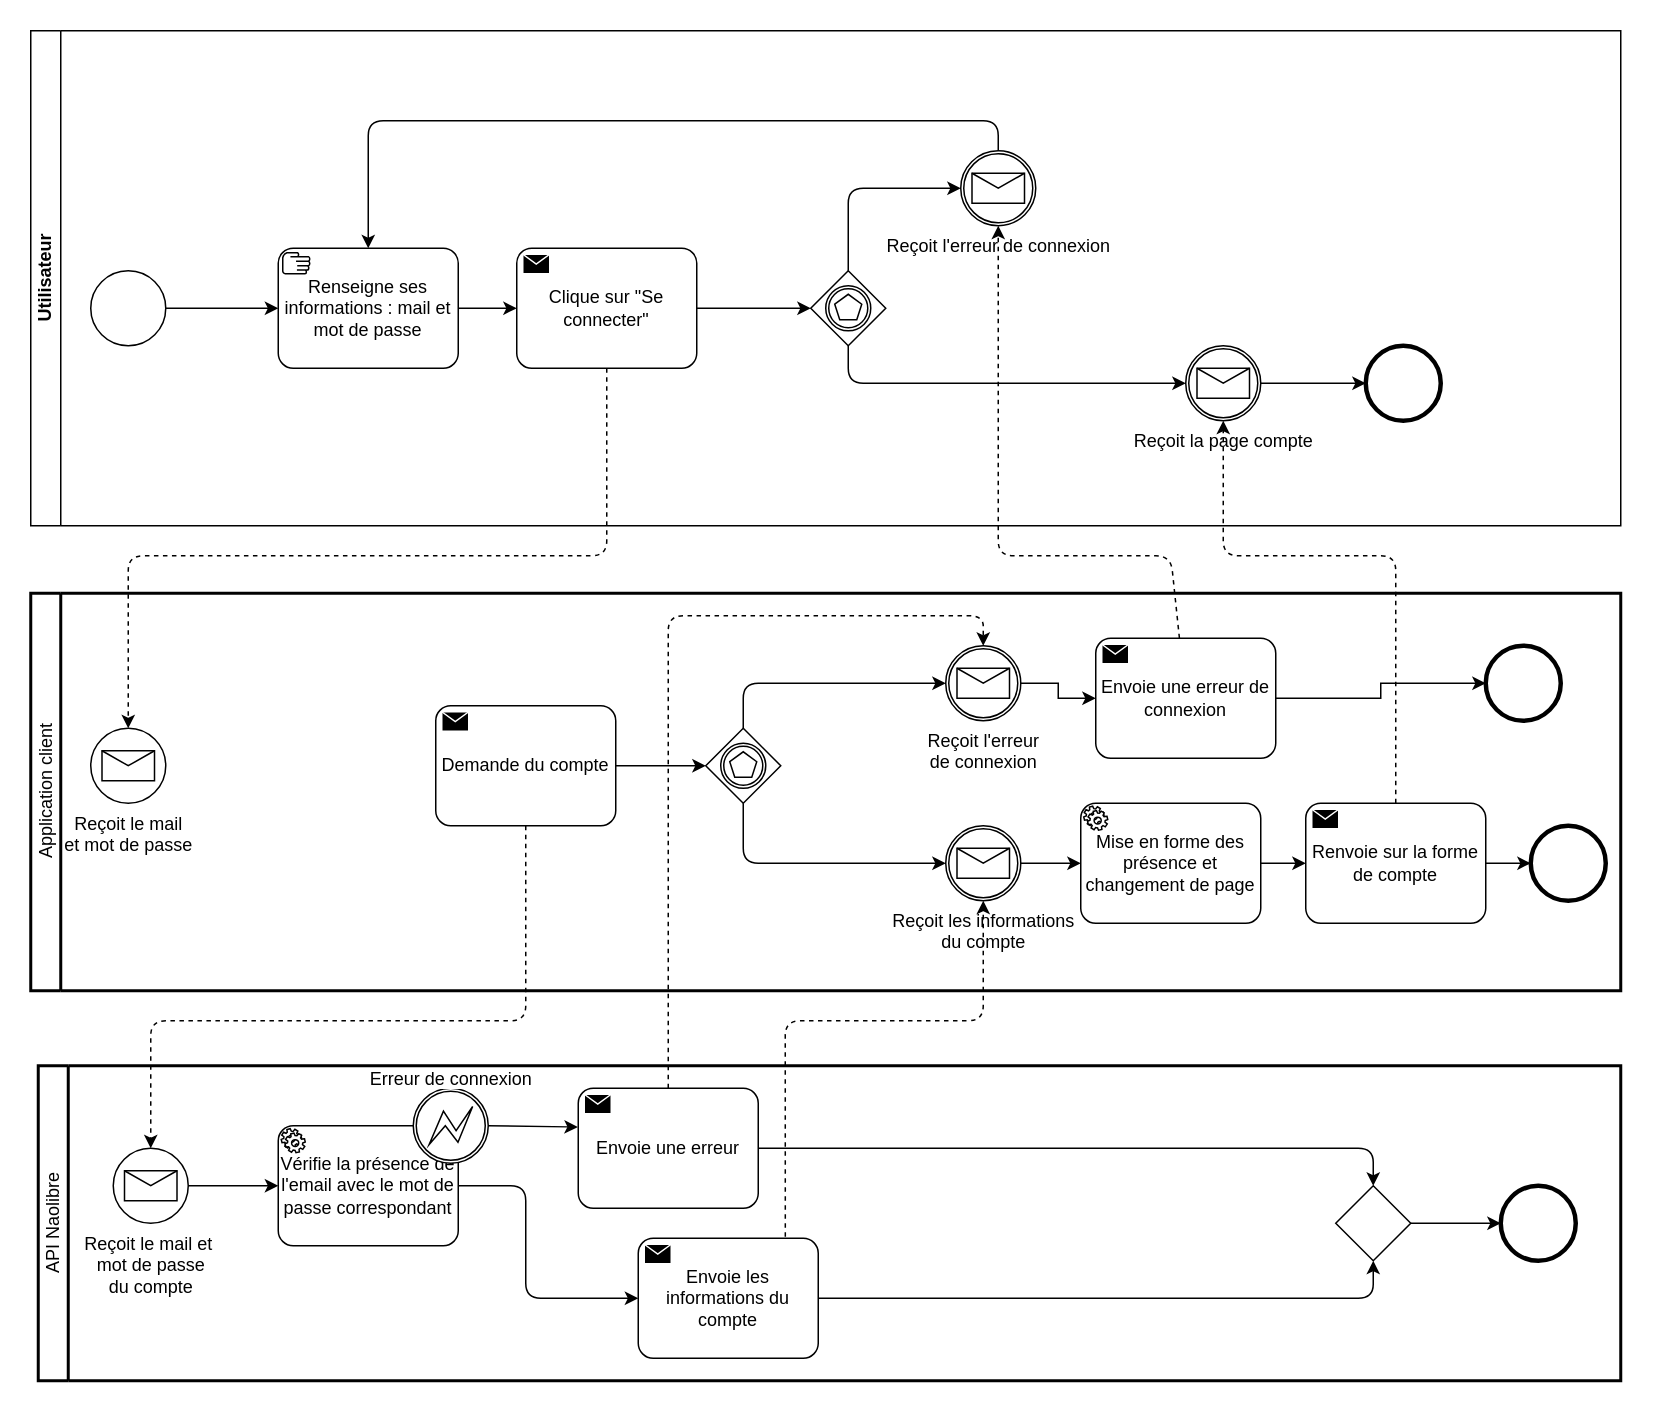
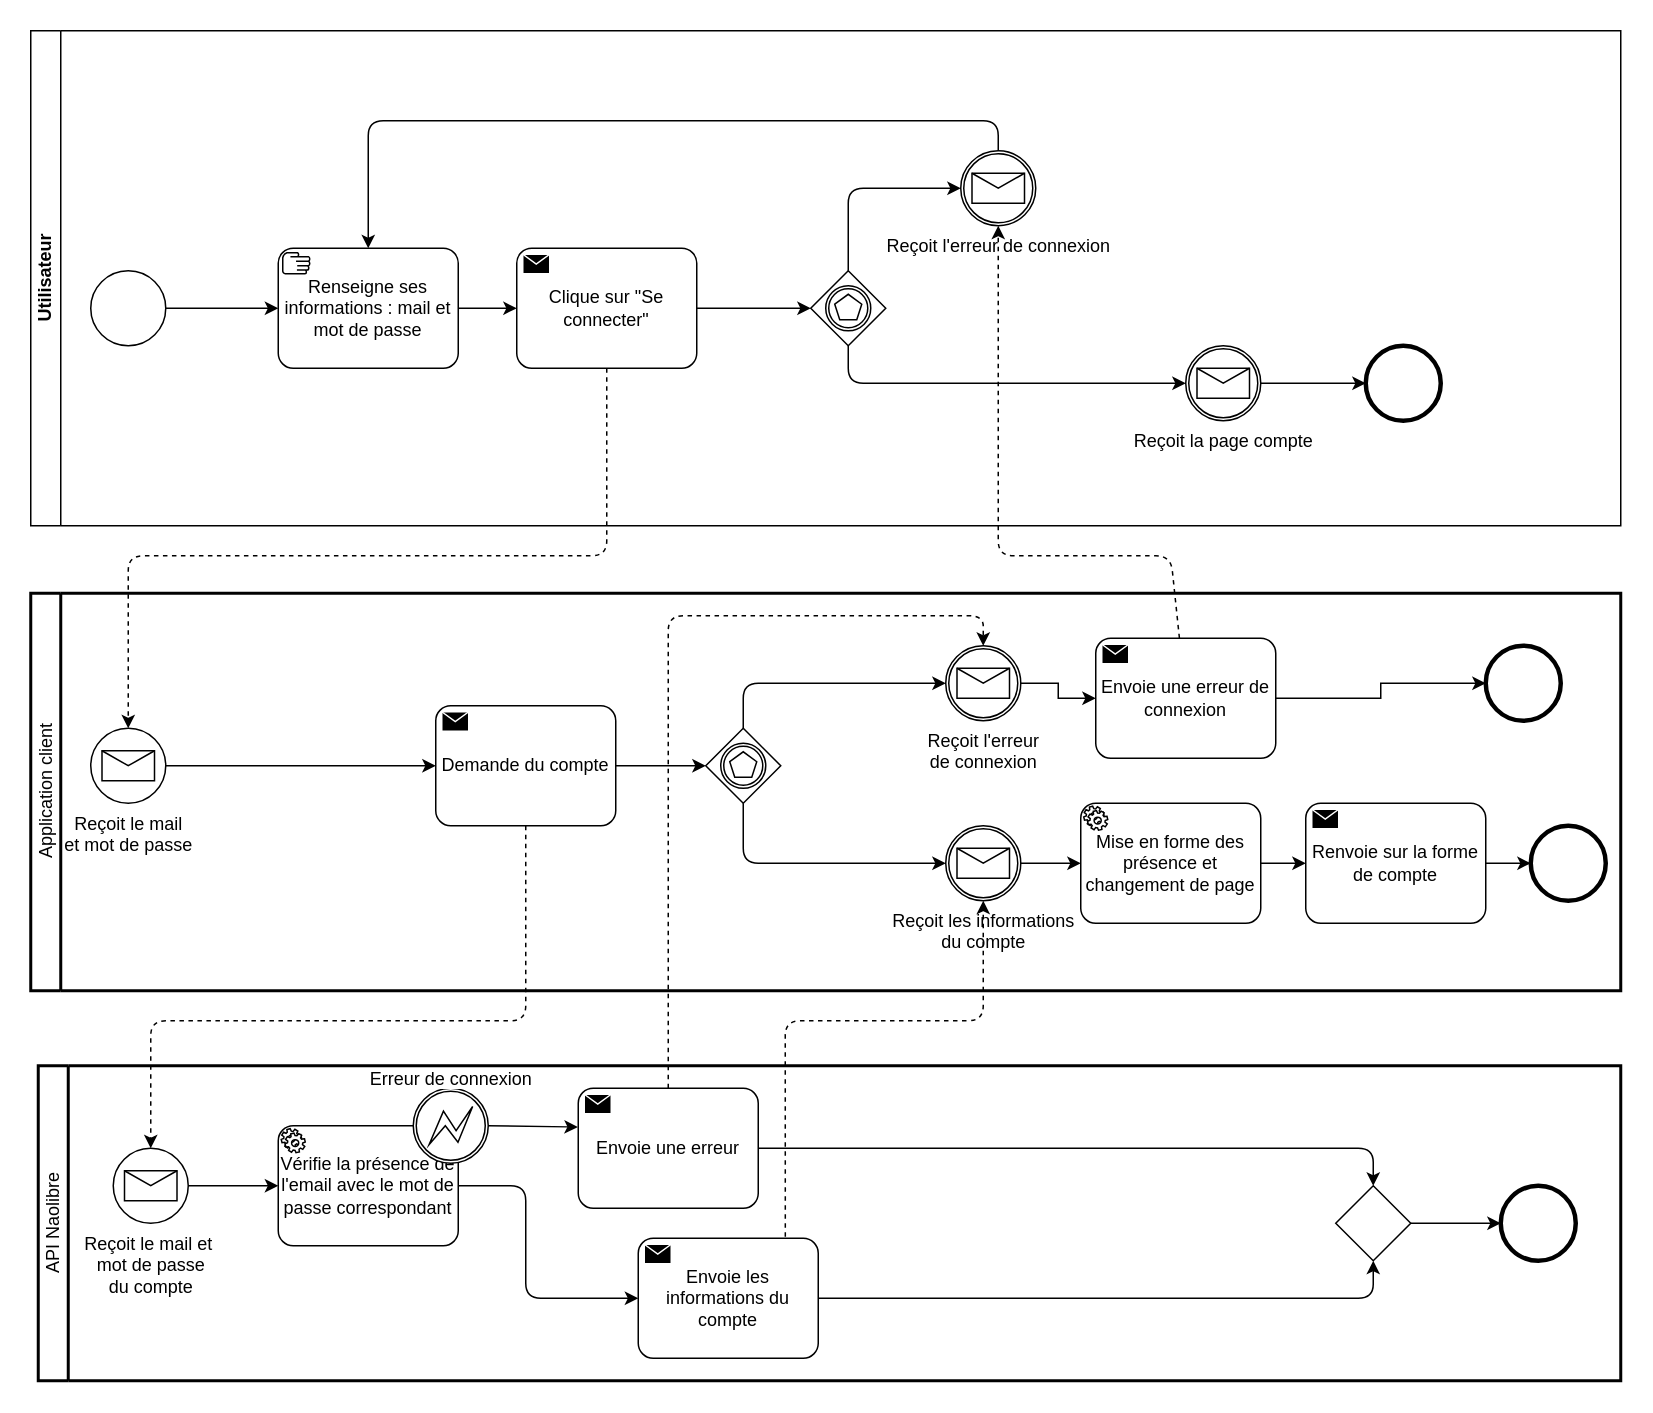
(1308, 556) -> none
none -> (296, 766)
